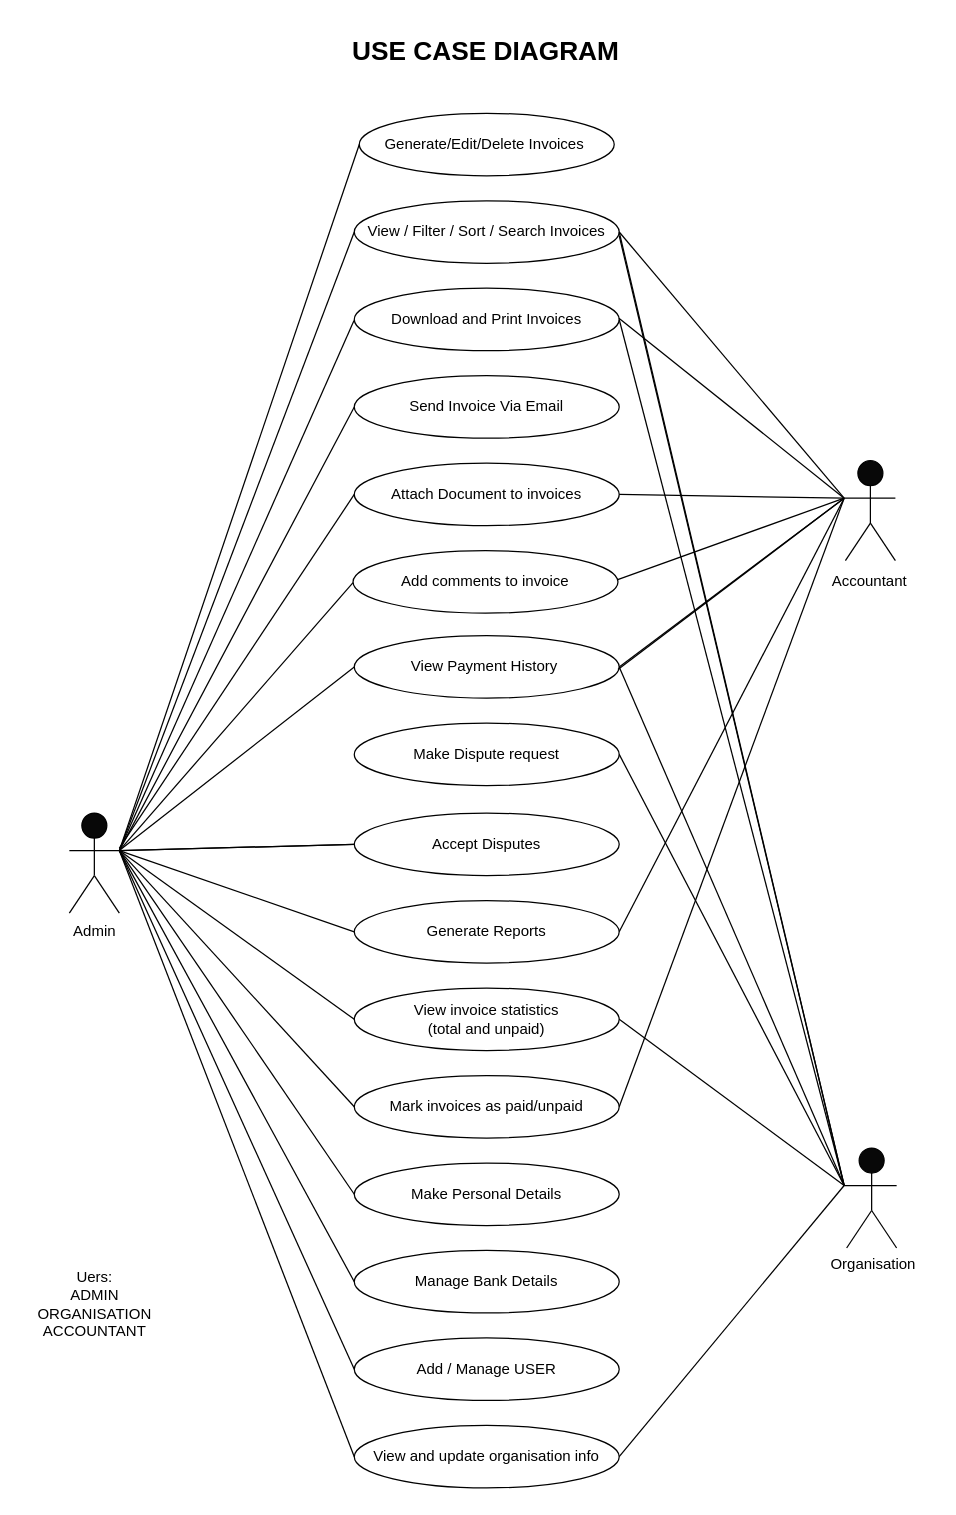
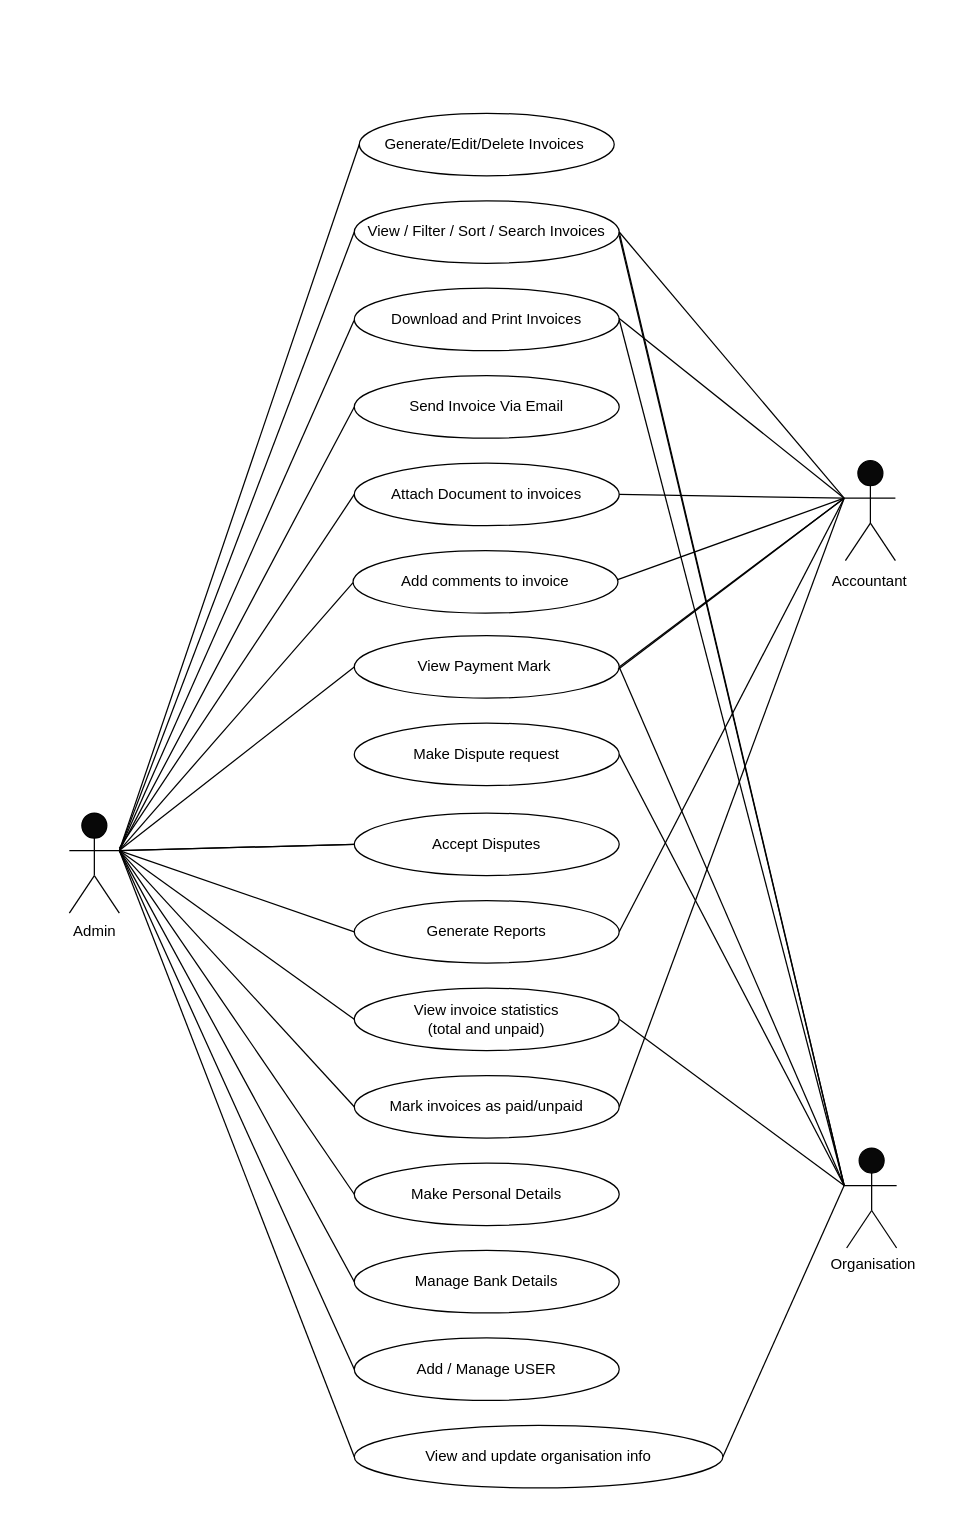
(486, 51) -> none
(487, 667) -> (487, 667)
(94, 1304) -> none
(487, 1457) -> (539, 1457)
